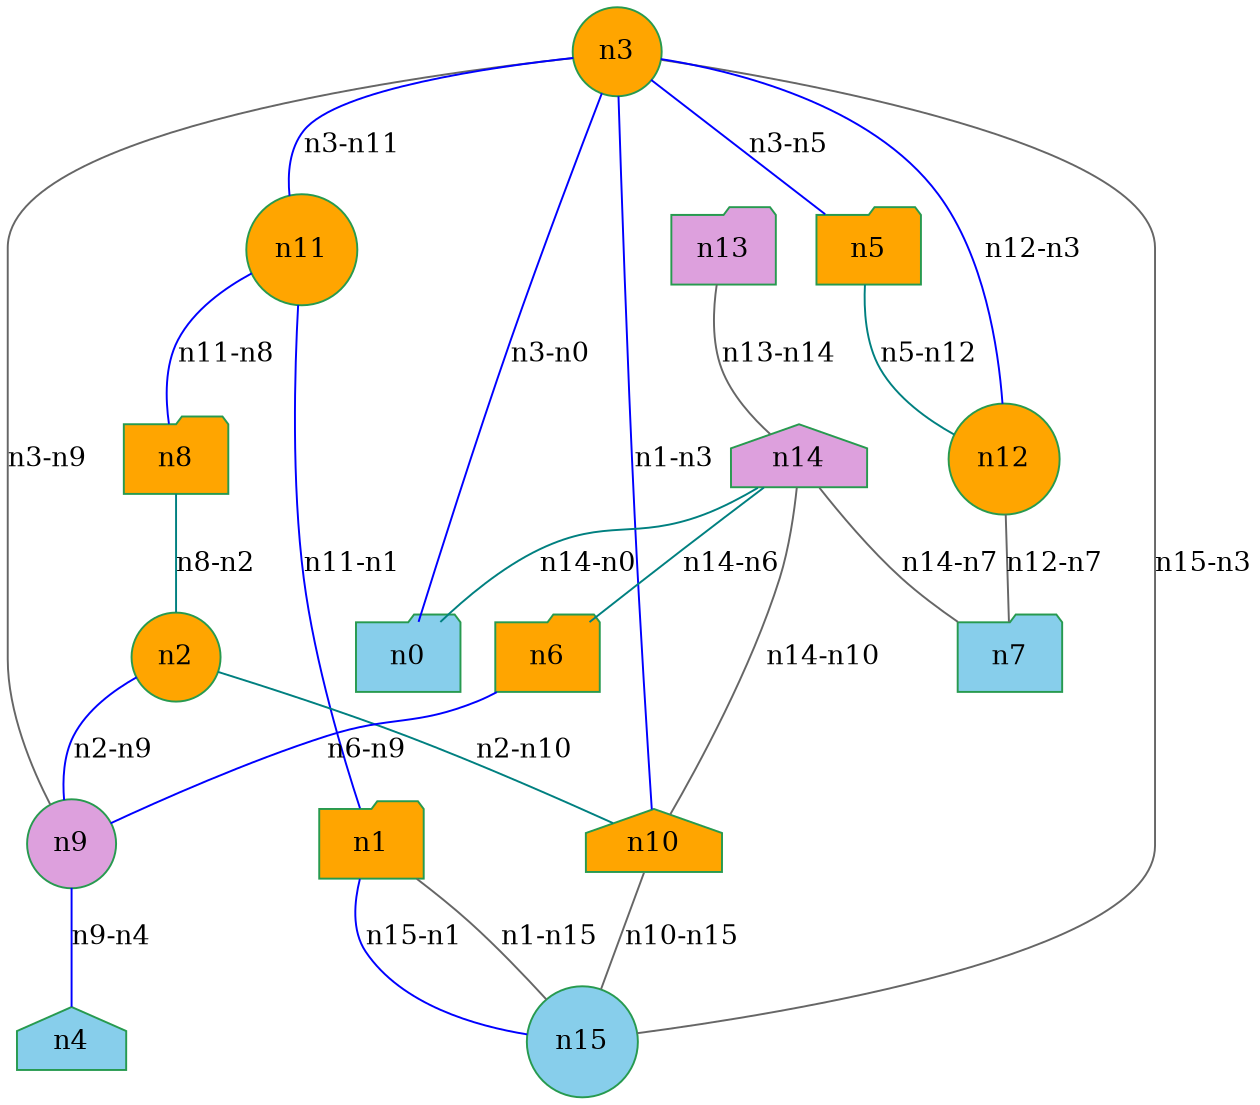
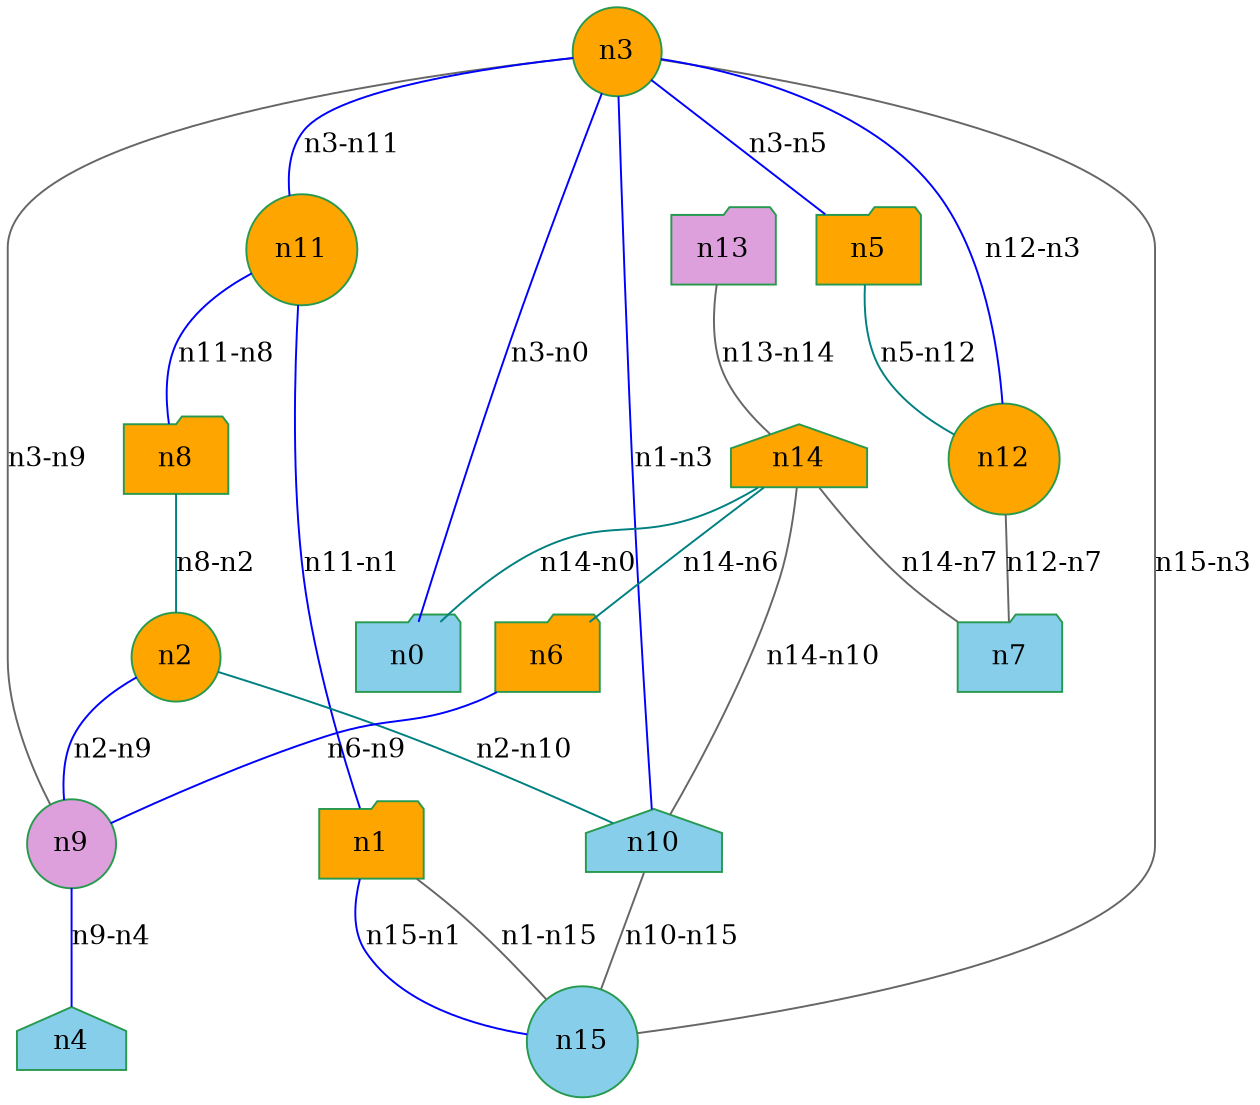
(799, 459) -> (799, 459)
(654, 844) -> (654, 844)
